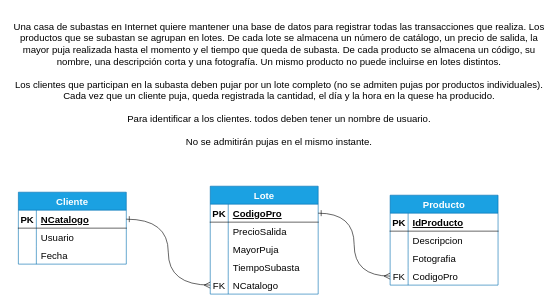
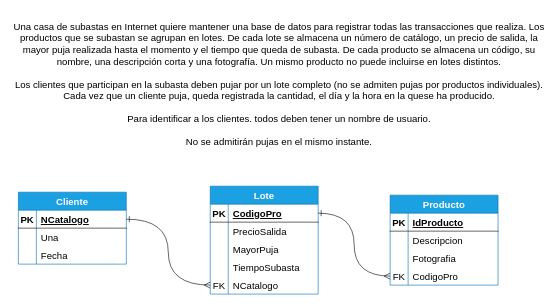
(58, 238) -> (49, 238)
